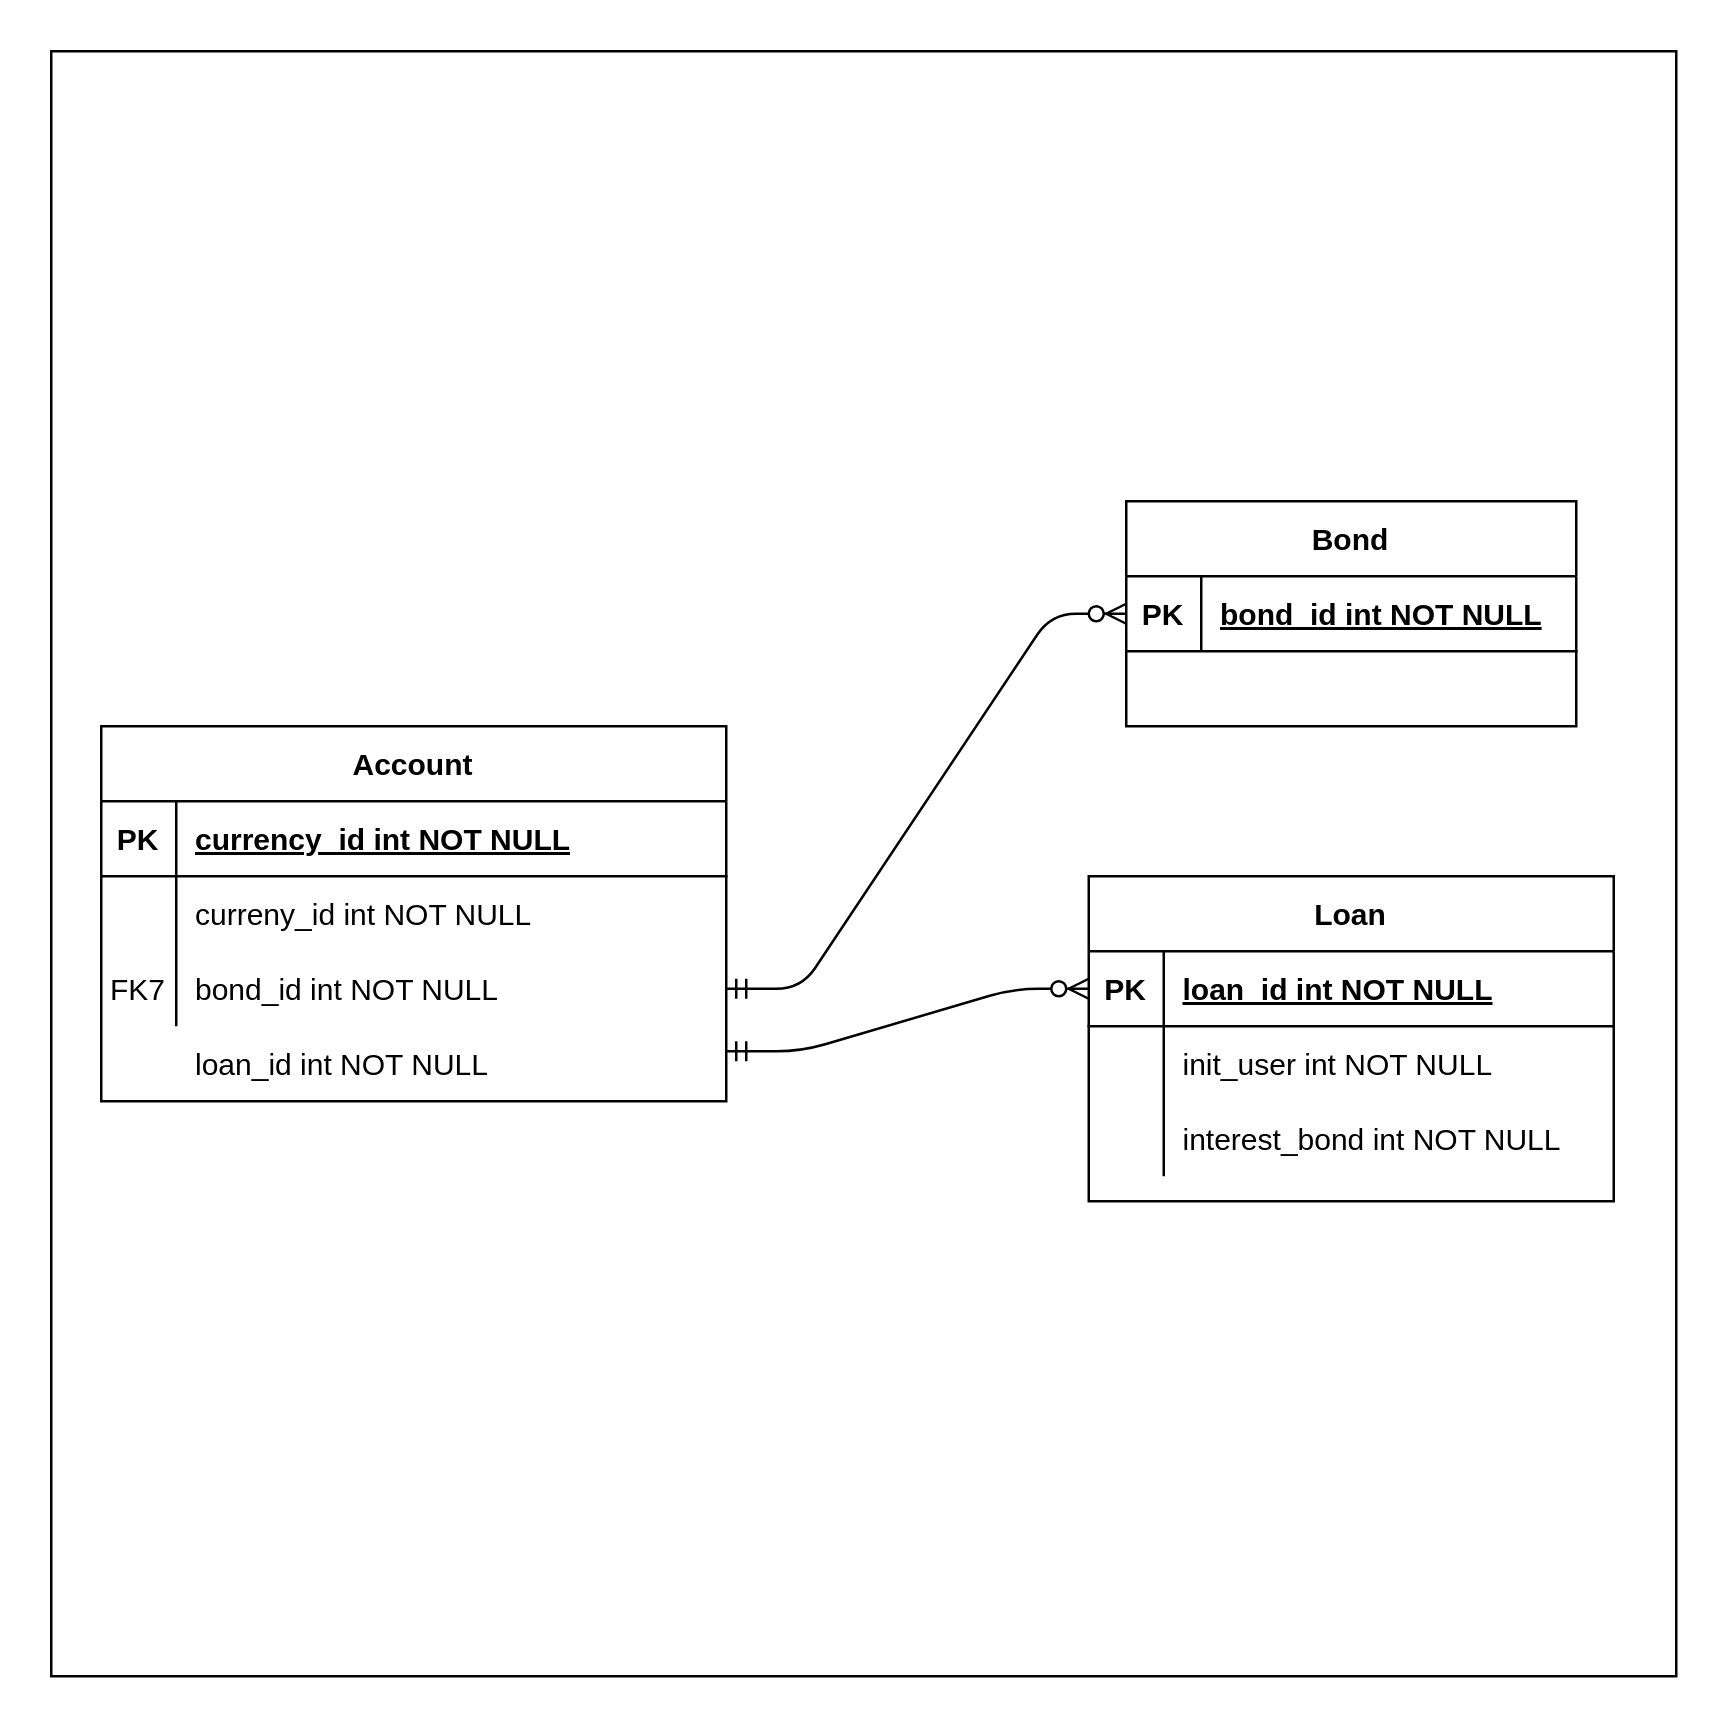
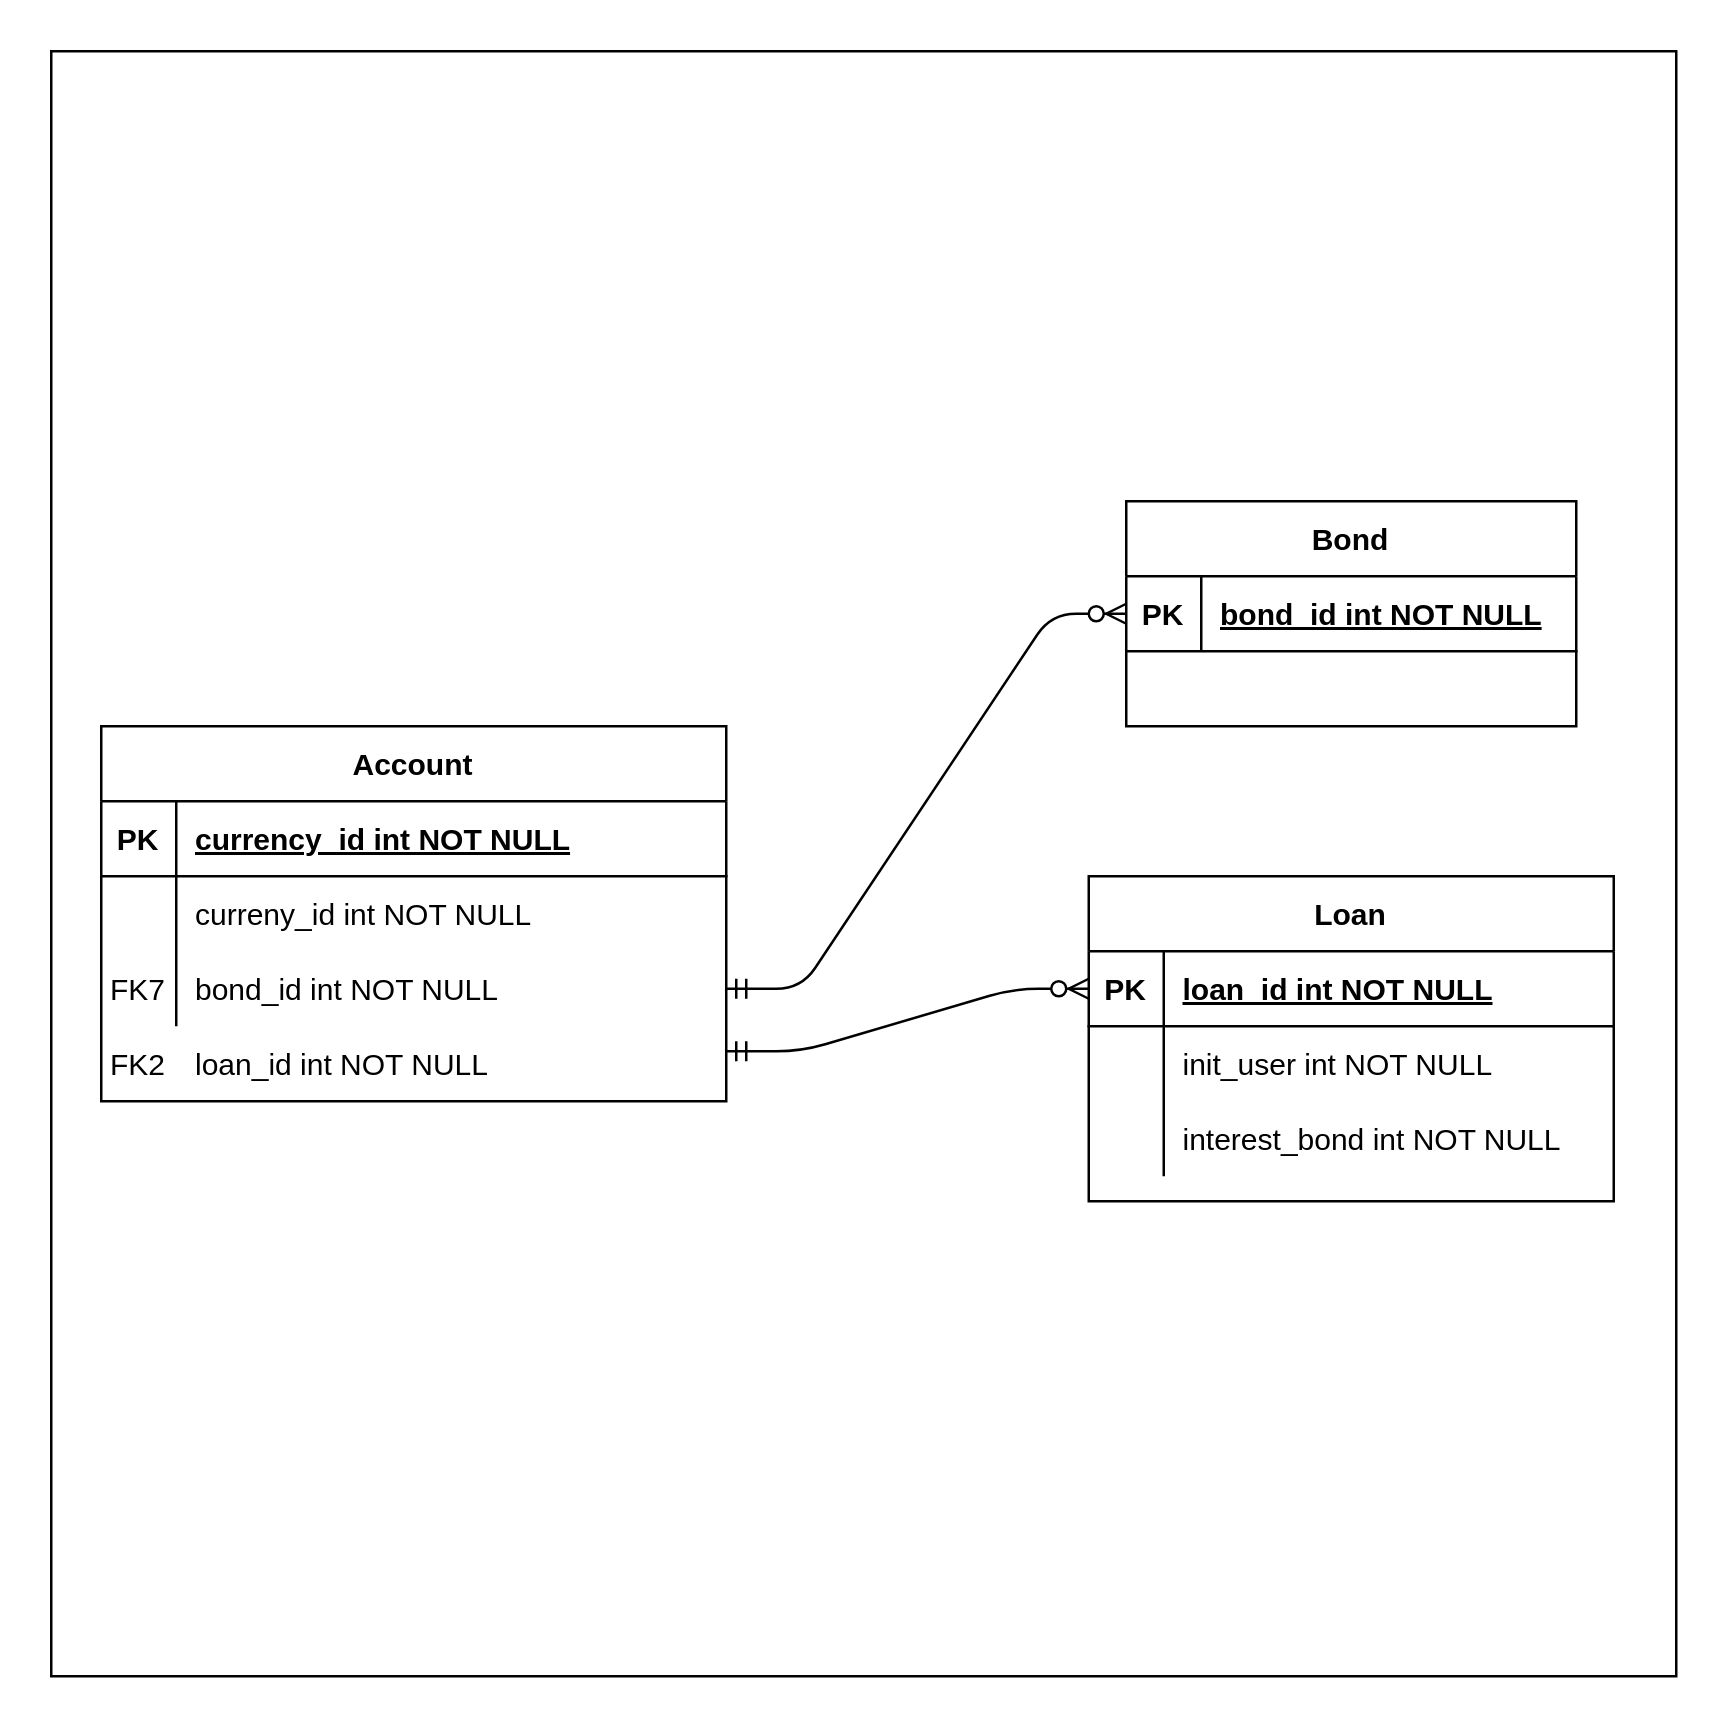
none -> (139, 1064)
